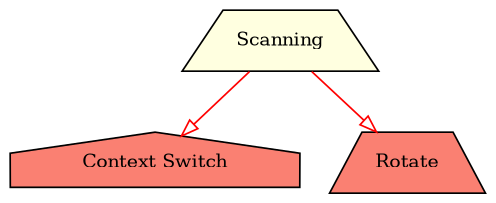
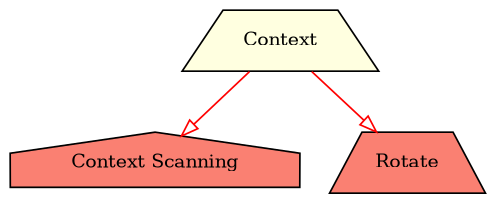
(280, 41) -> (280, 41)
(155, 163) -> (155, 163)
